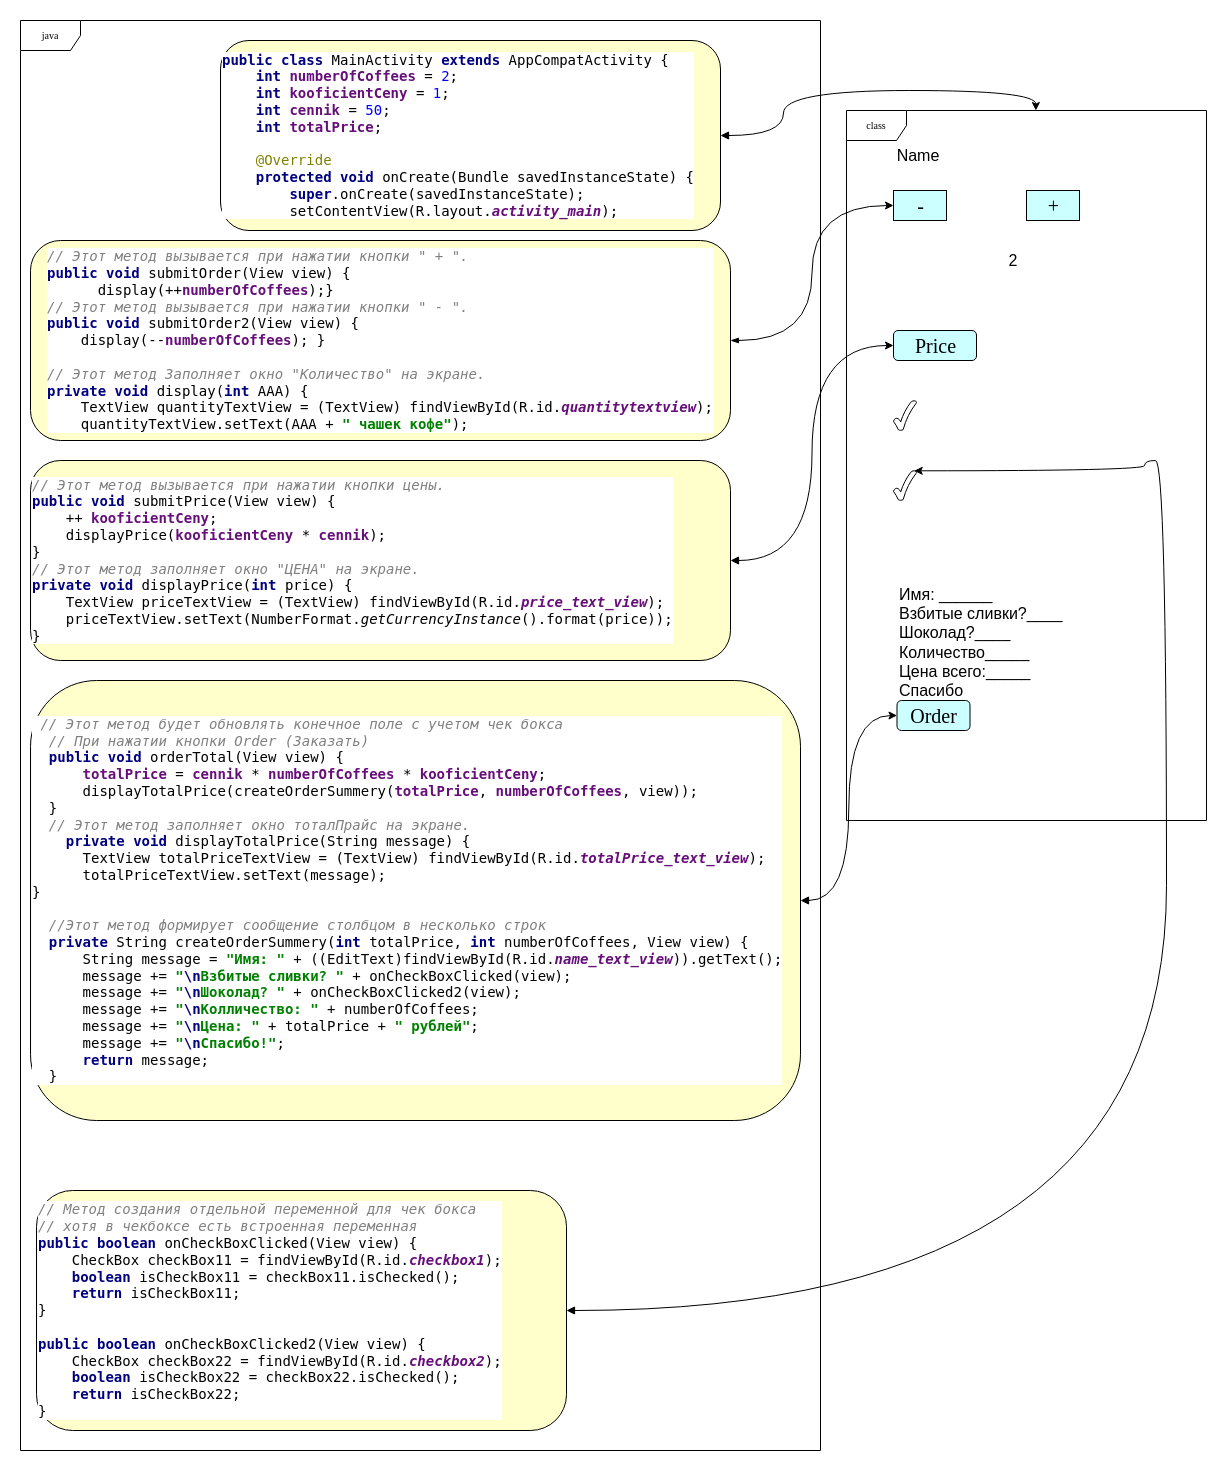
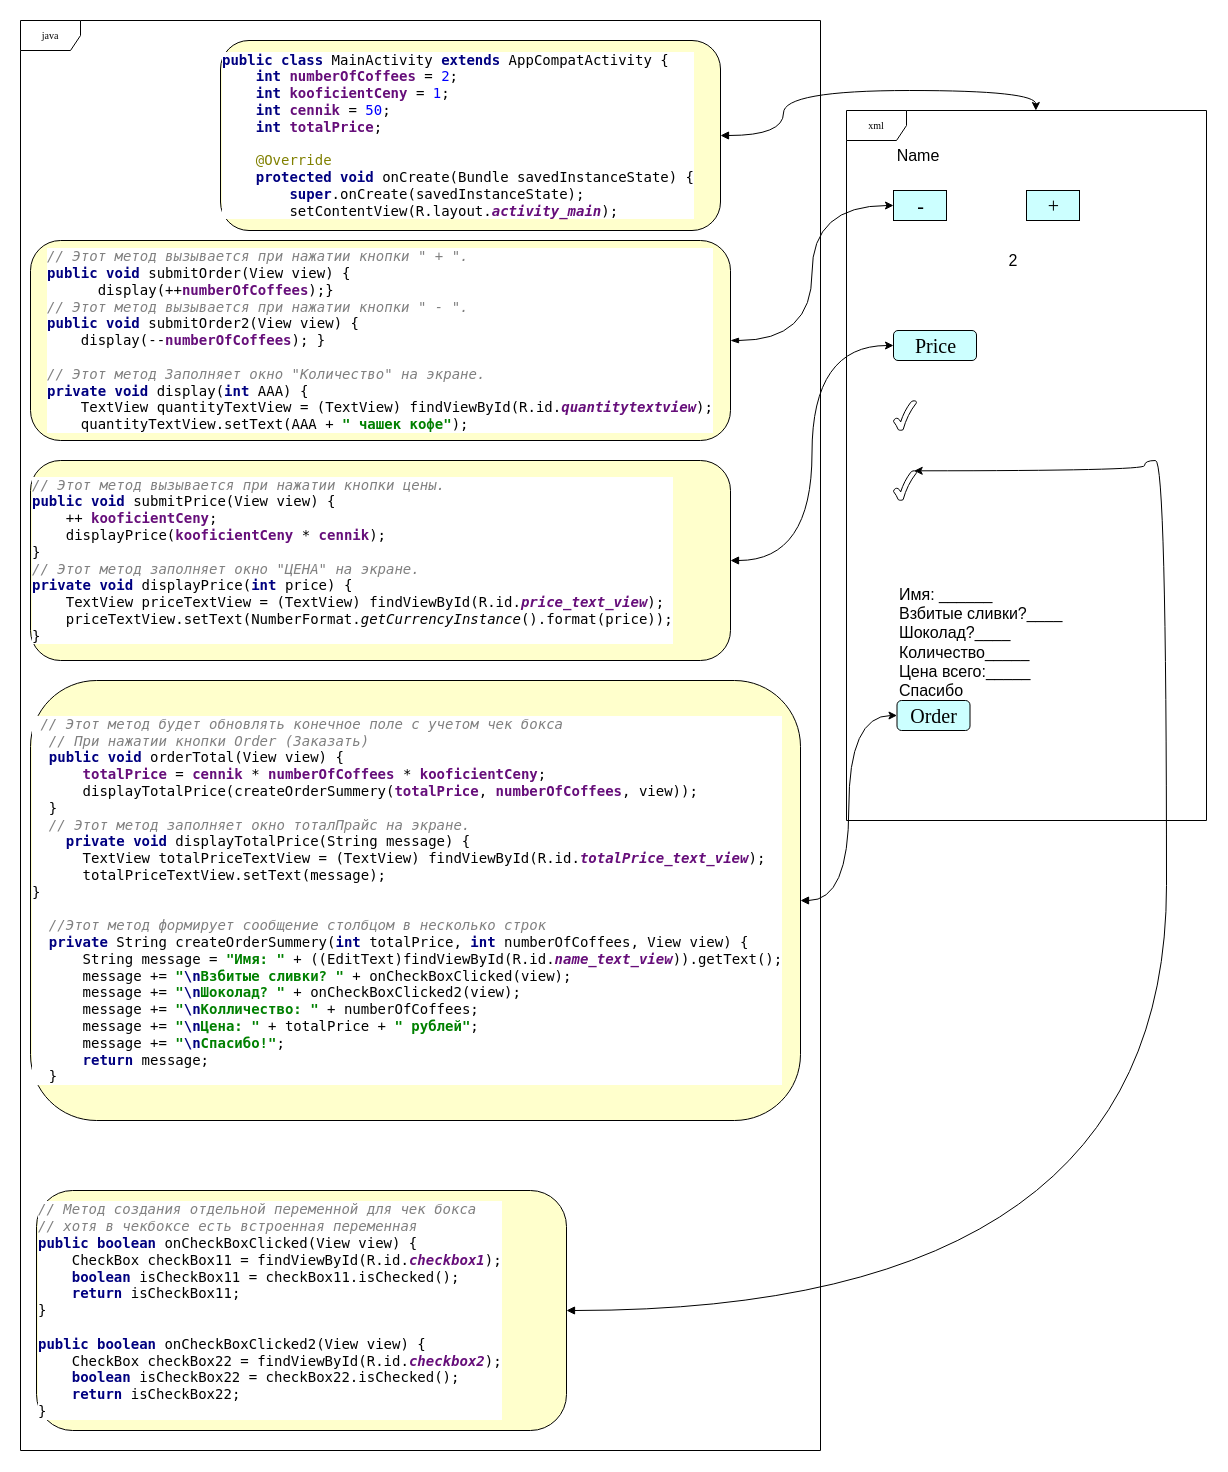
(877, 126) -> (877, 126)
